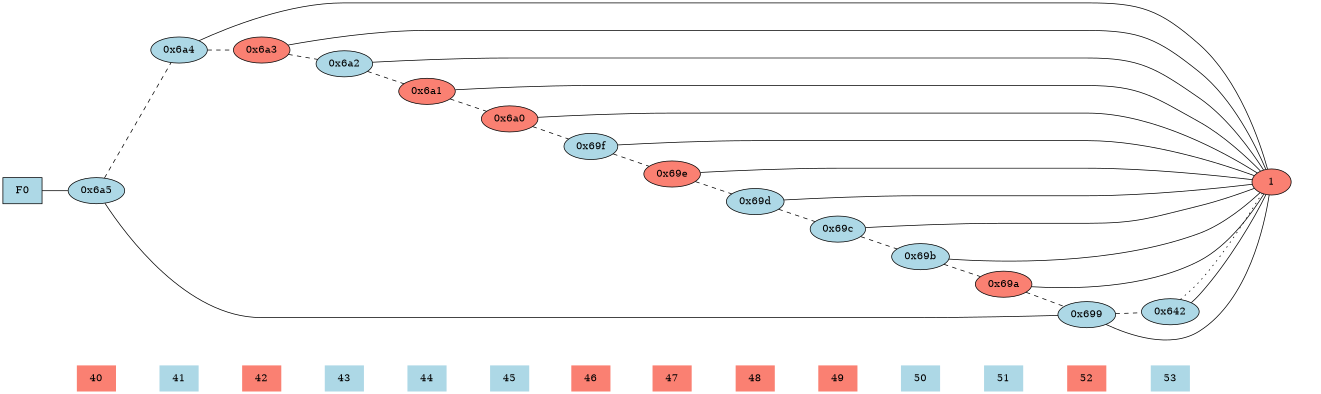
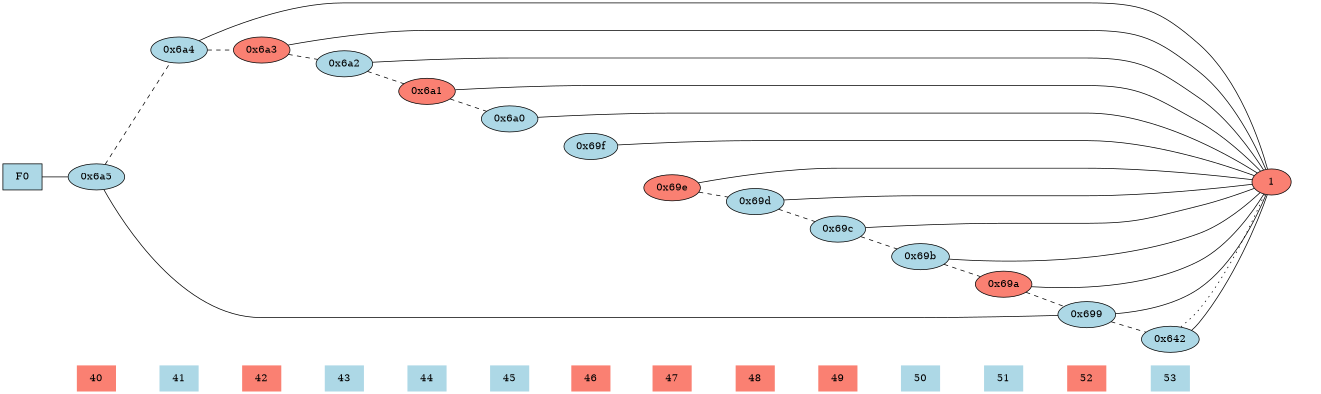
(510, 119) -> (510, 119)
(551, 133) -> none
(631, 160) -> none
